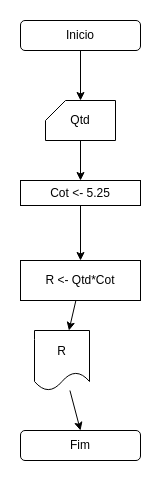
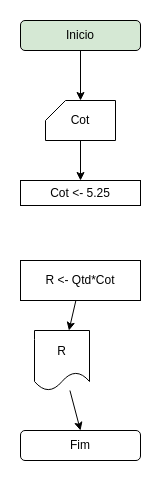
(81, 36) -> (81, 36)
(81, 121) -> (81, 121)
(81, 230) -> none
